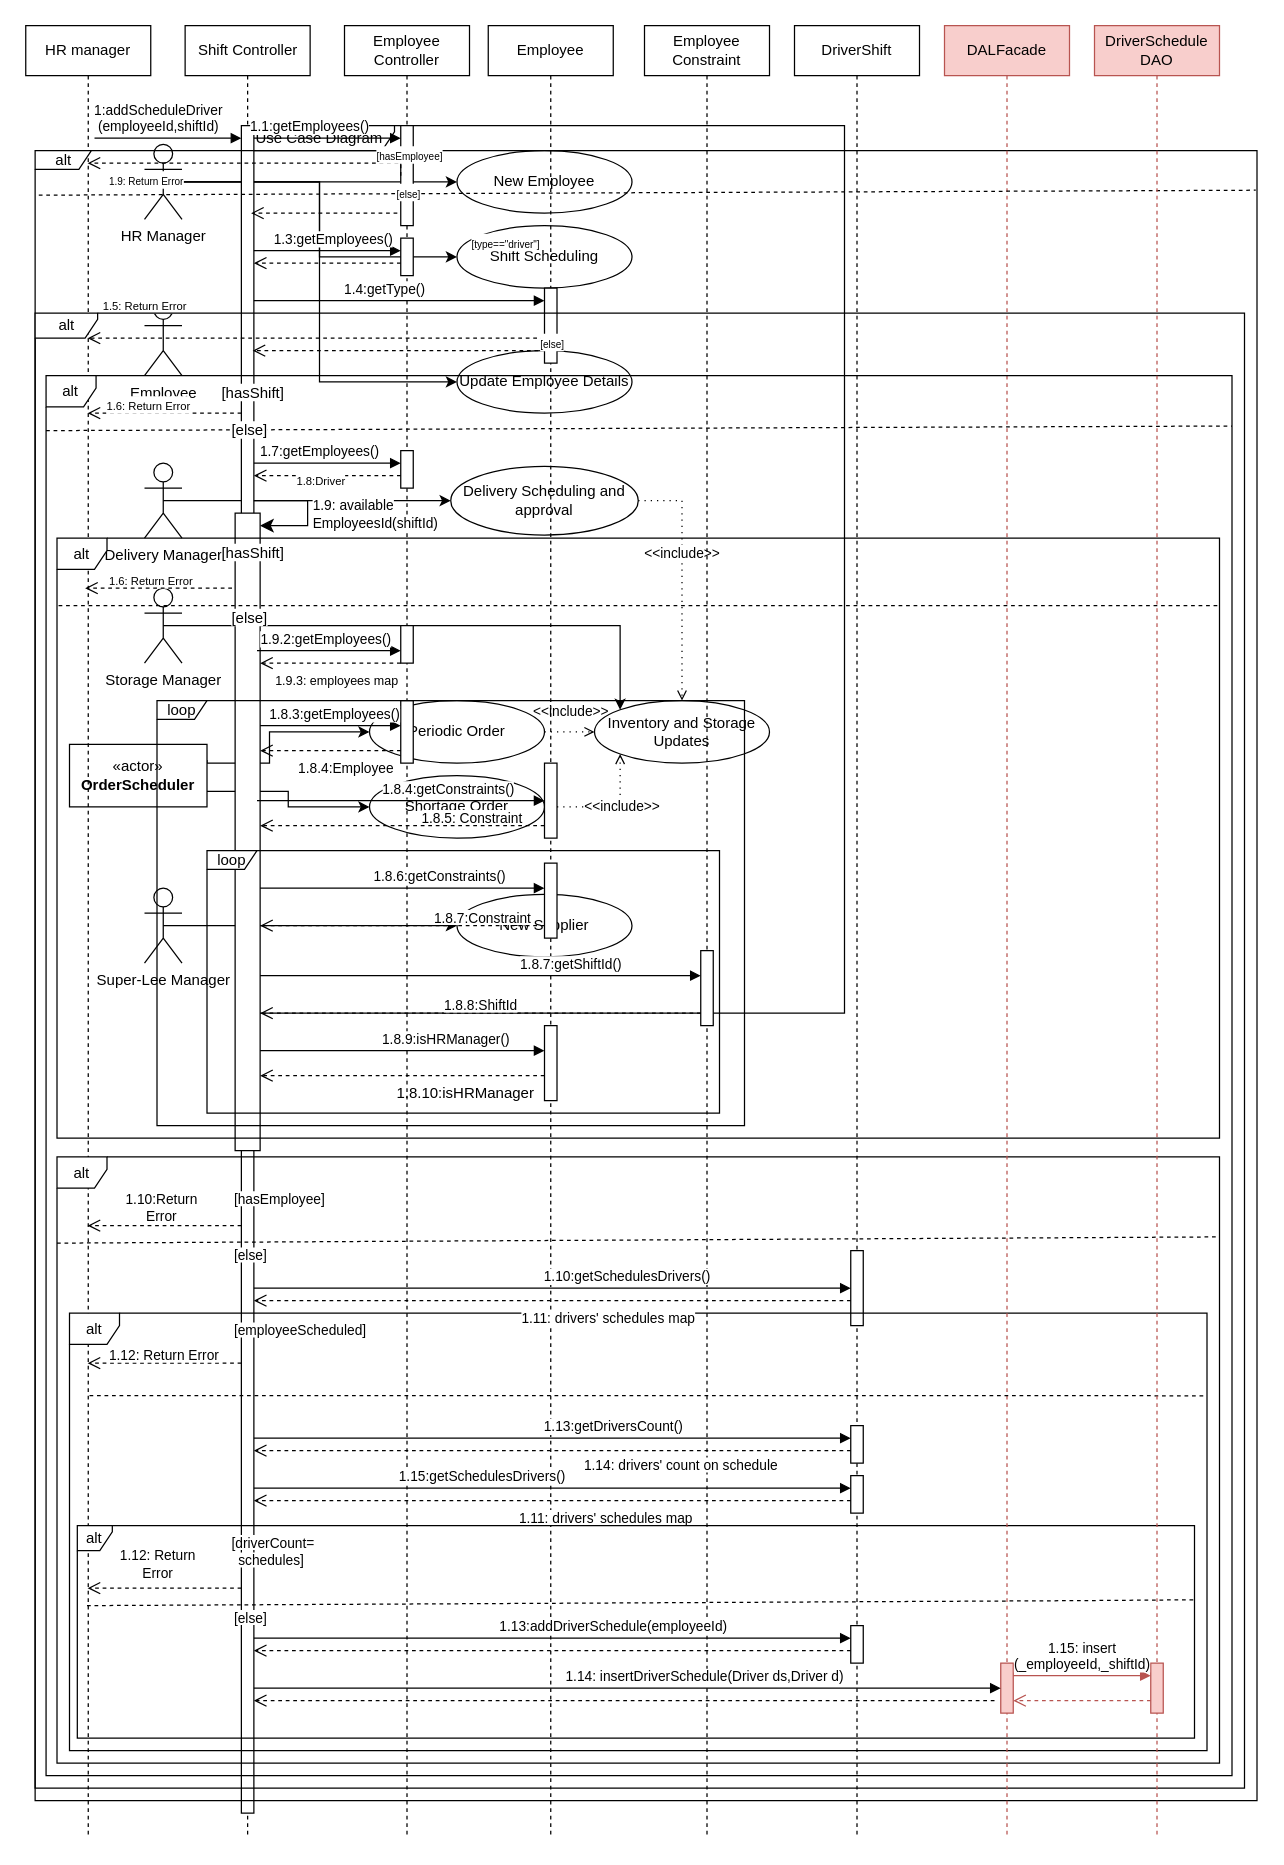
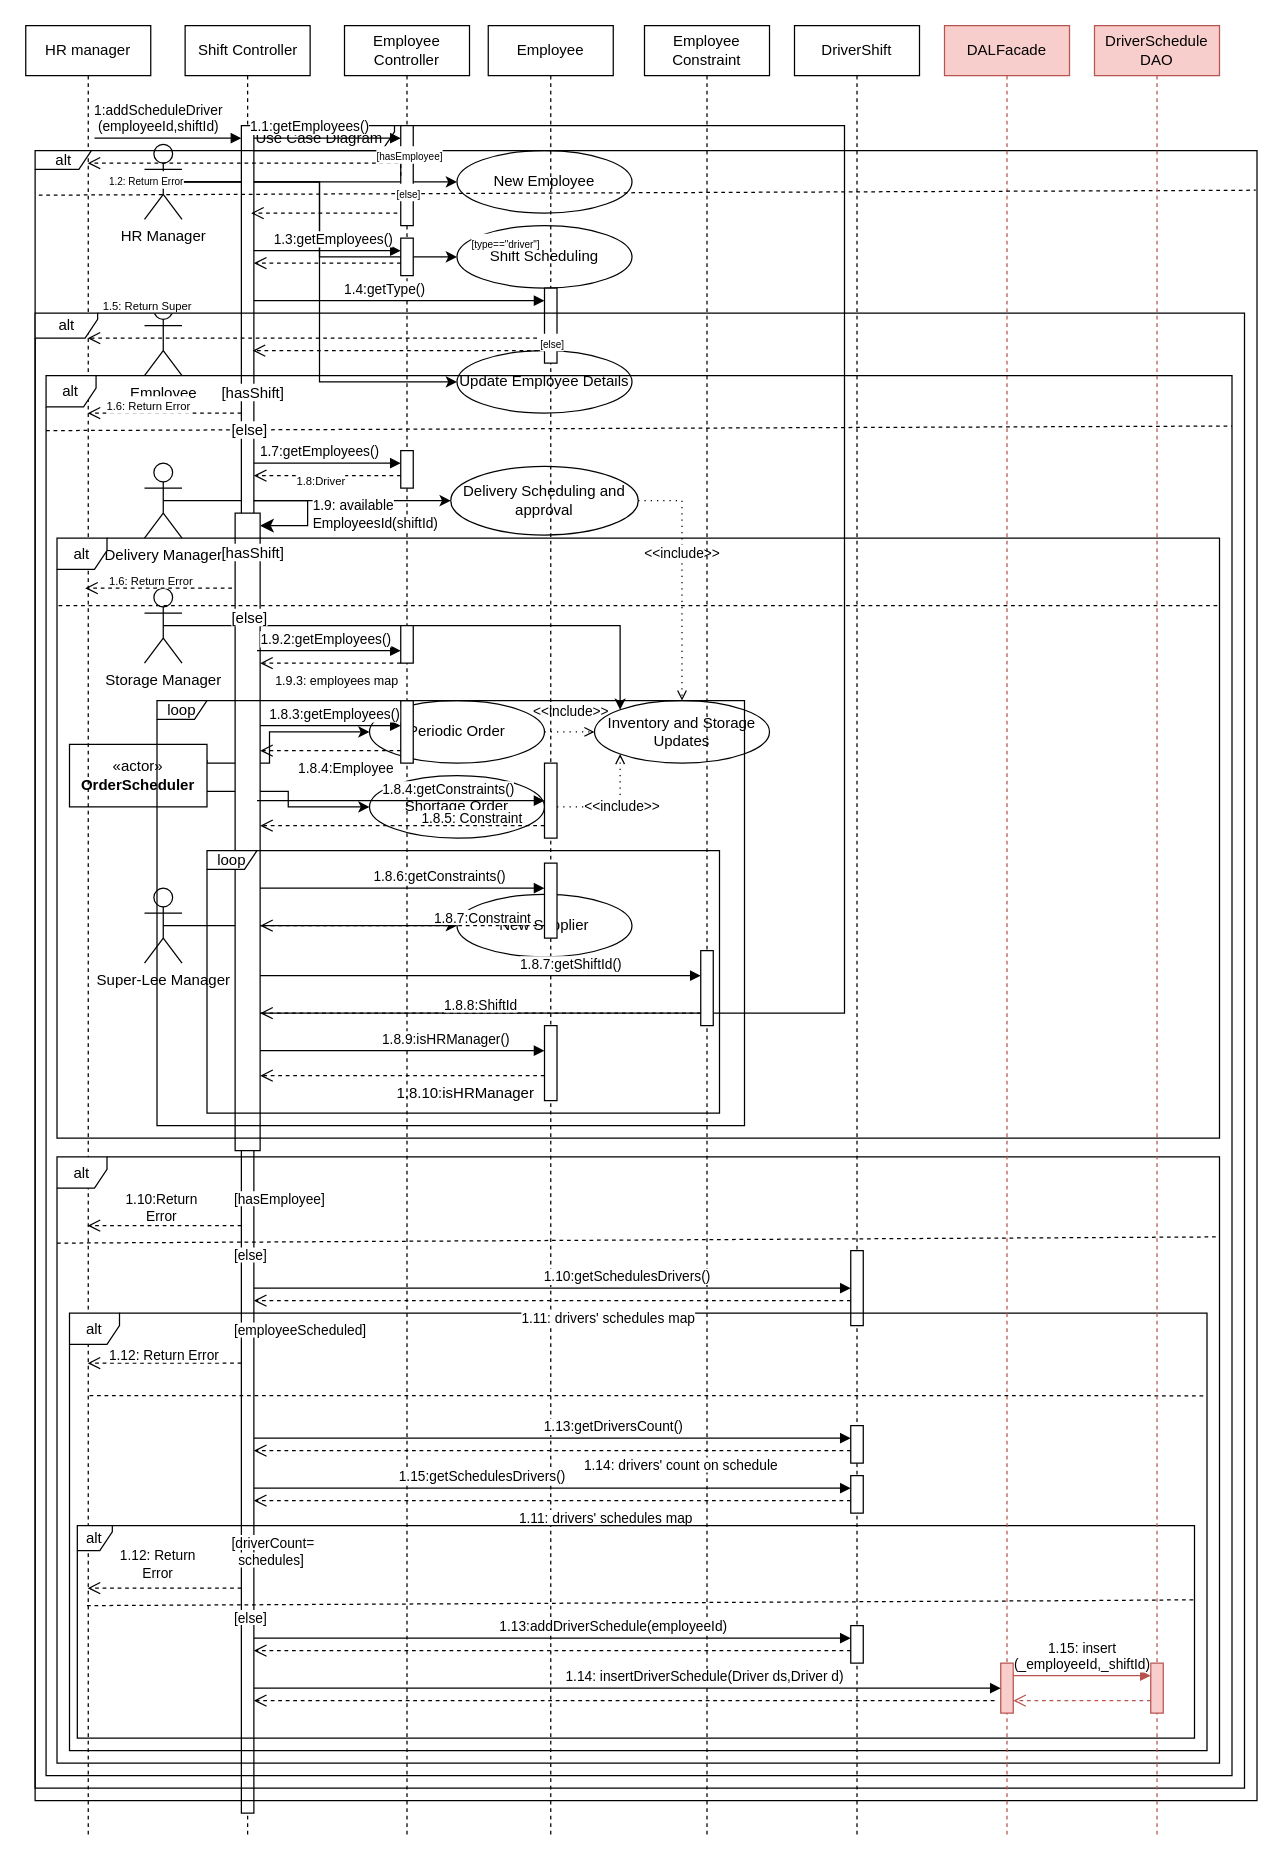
(152, 190) -> (152, 190)
(152, 315) -> (152, 315)
